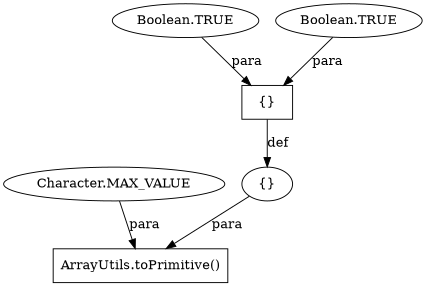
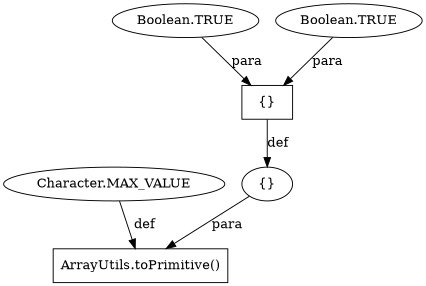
(145, 225) -> (145, 225)
